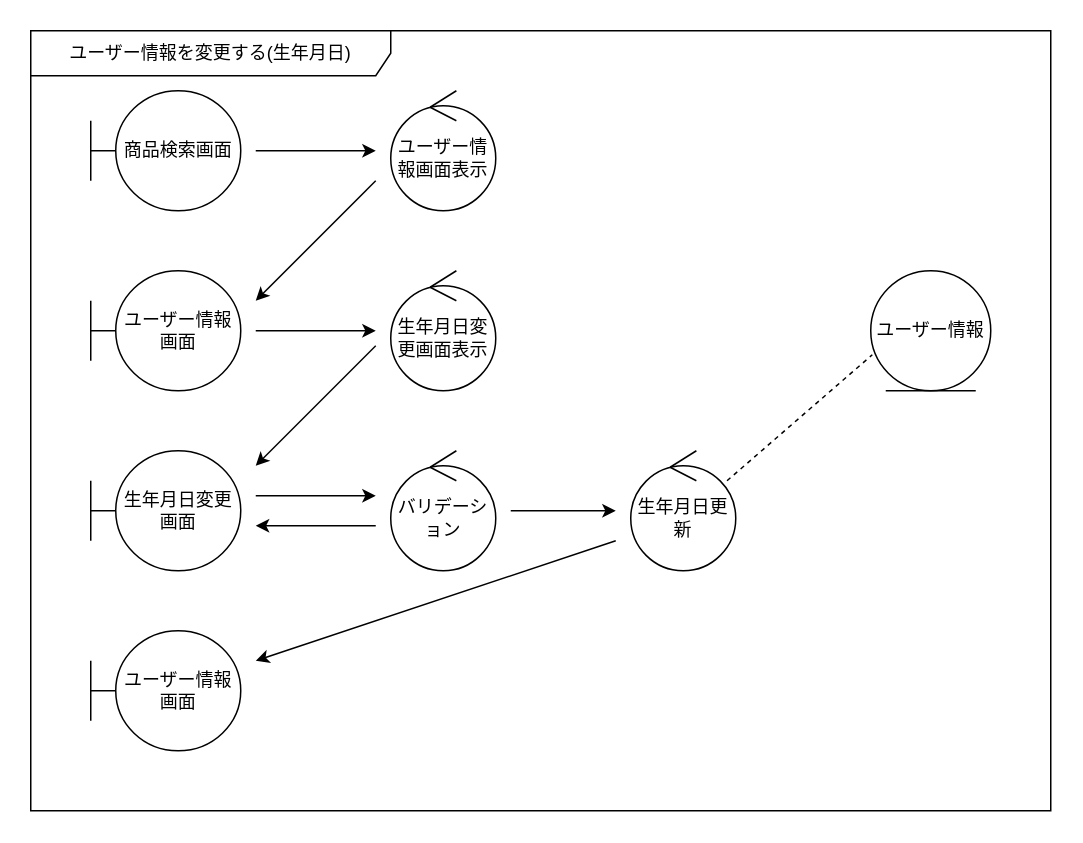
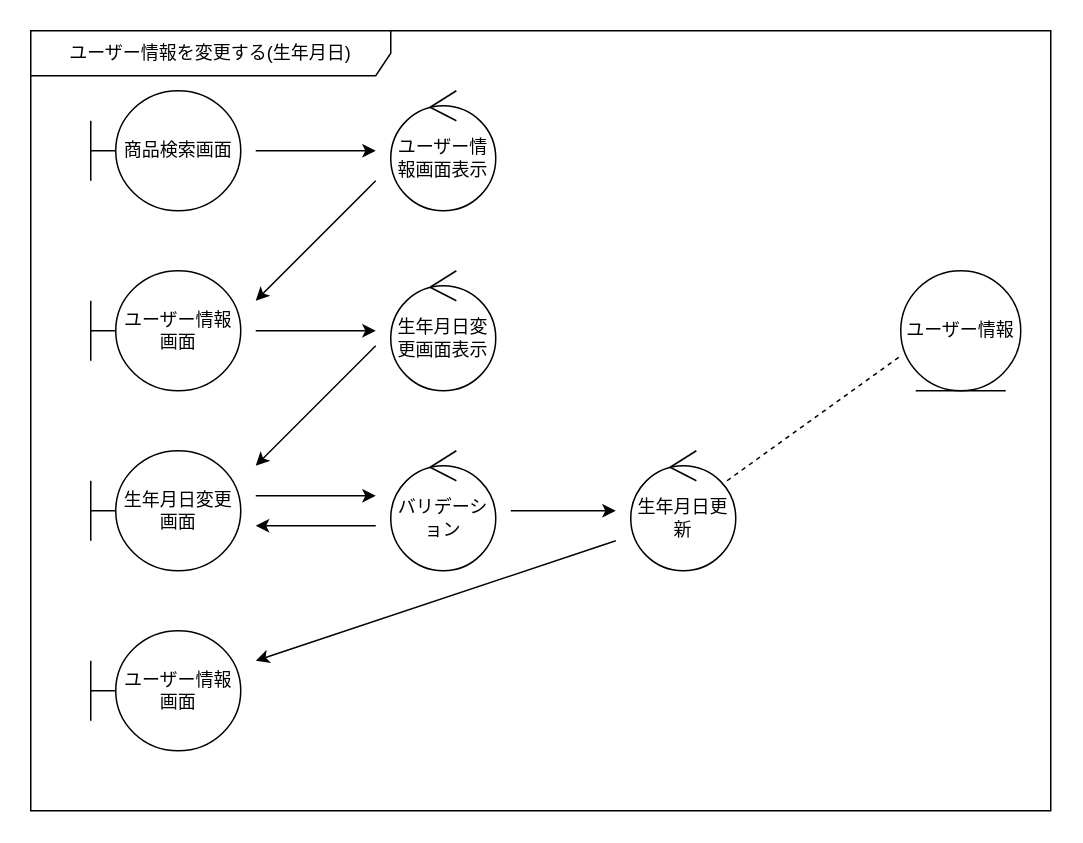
(931, 331) -> (961, 331)
